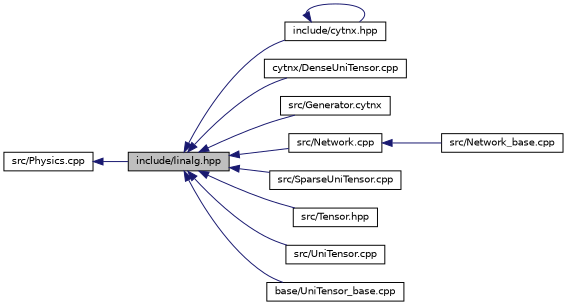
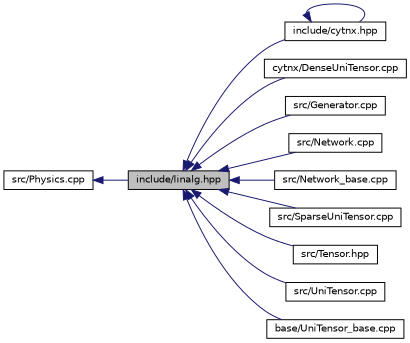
(335, 106) -> (335, 106)
(417, 143) -> (257, 180)
